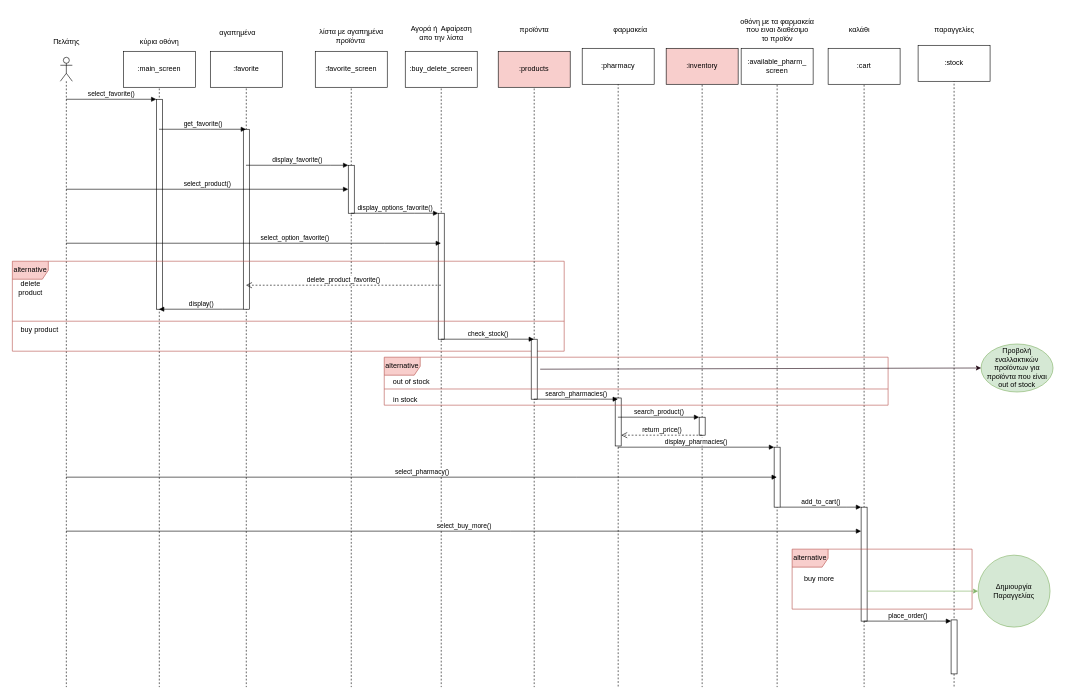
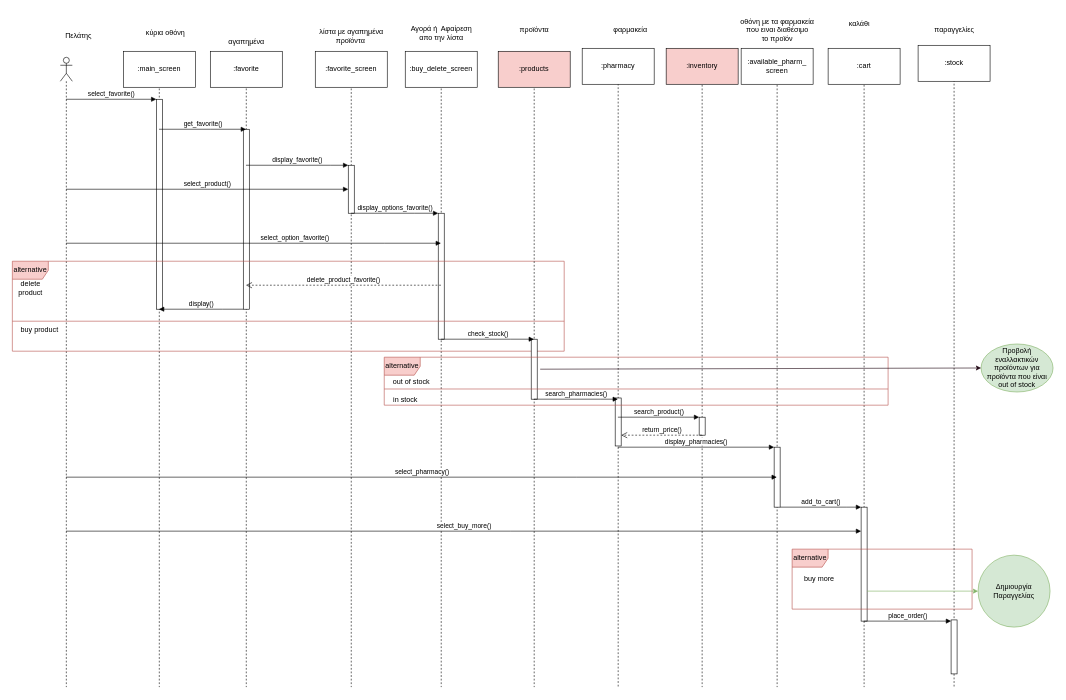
(858, 30) -> (858, 24)
(237, 33) -> (246, 42)
(66, 42) -> (78, 36)
(159, 42) -> (165, 33)
